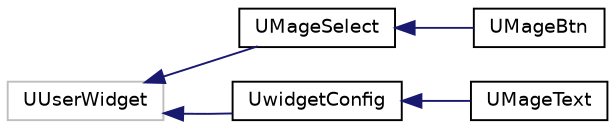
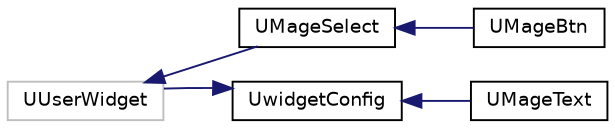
(208, 114) -> (188, 88)
